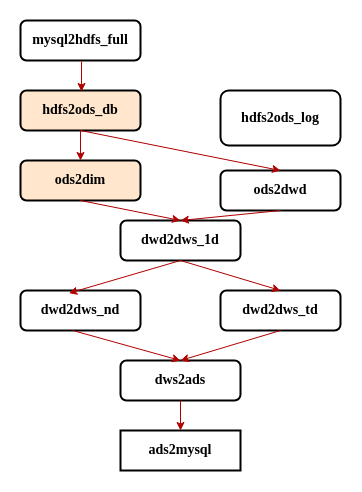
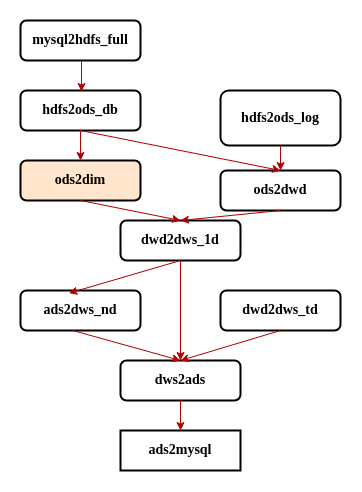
(81, 111) -> (81, 111)
none -> (281, 155)
(227, 275) -> (181, 308)
(81, 311) -> (81, 311)
